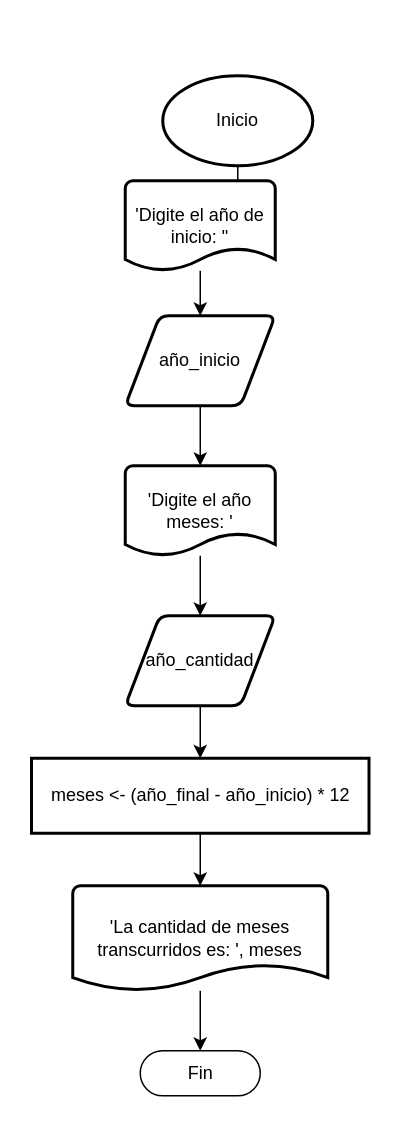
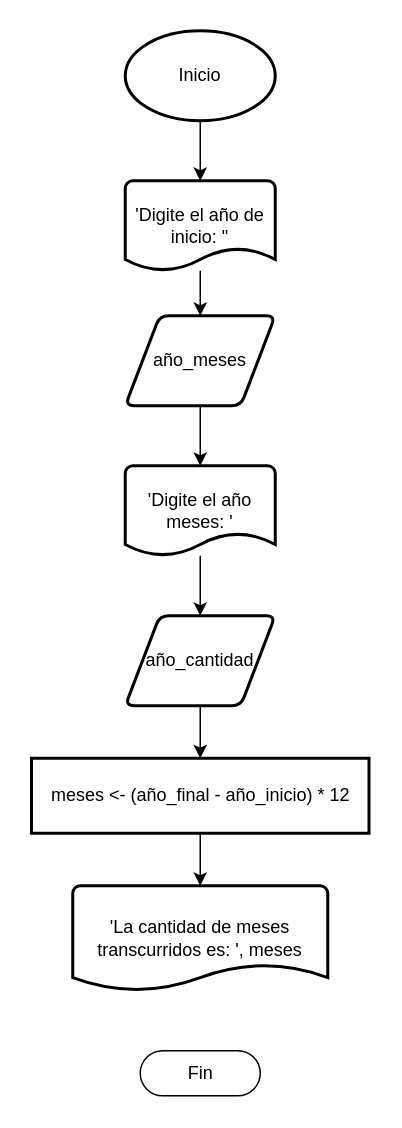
(238, 121) -> (200, 76)
(200, 361) -> (200, 361)
(200, 1016) -> none
